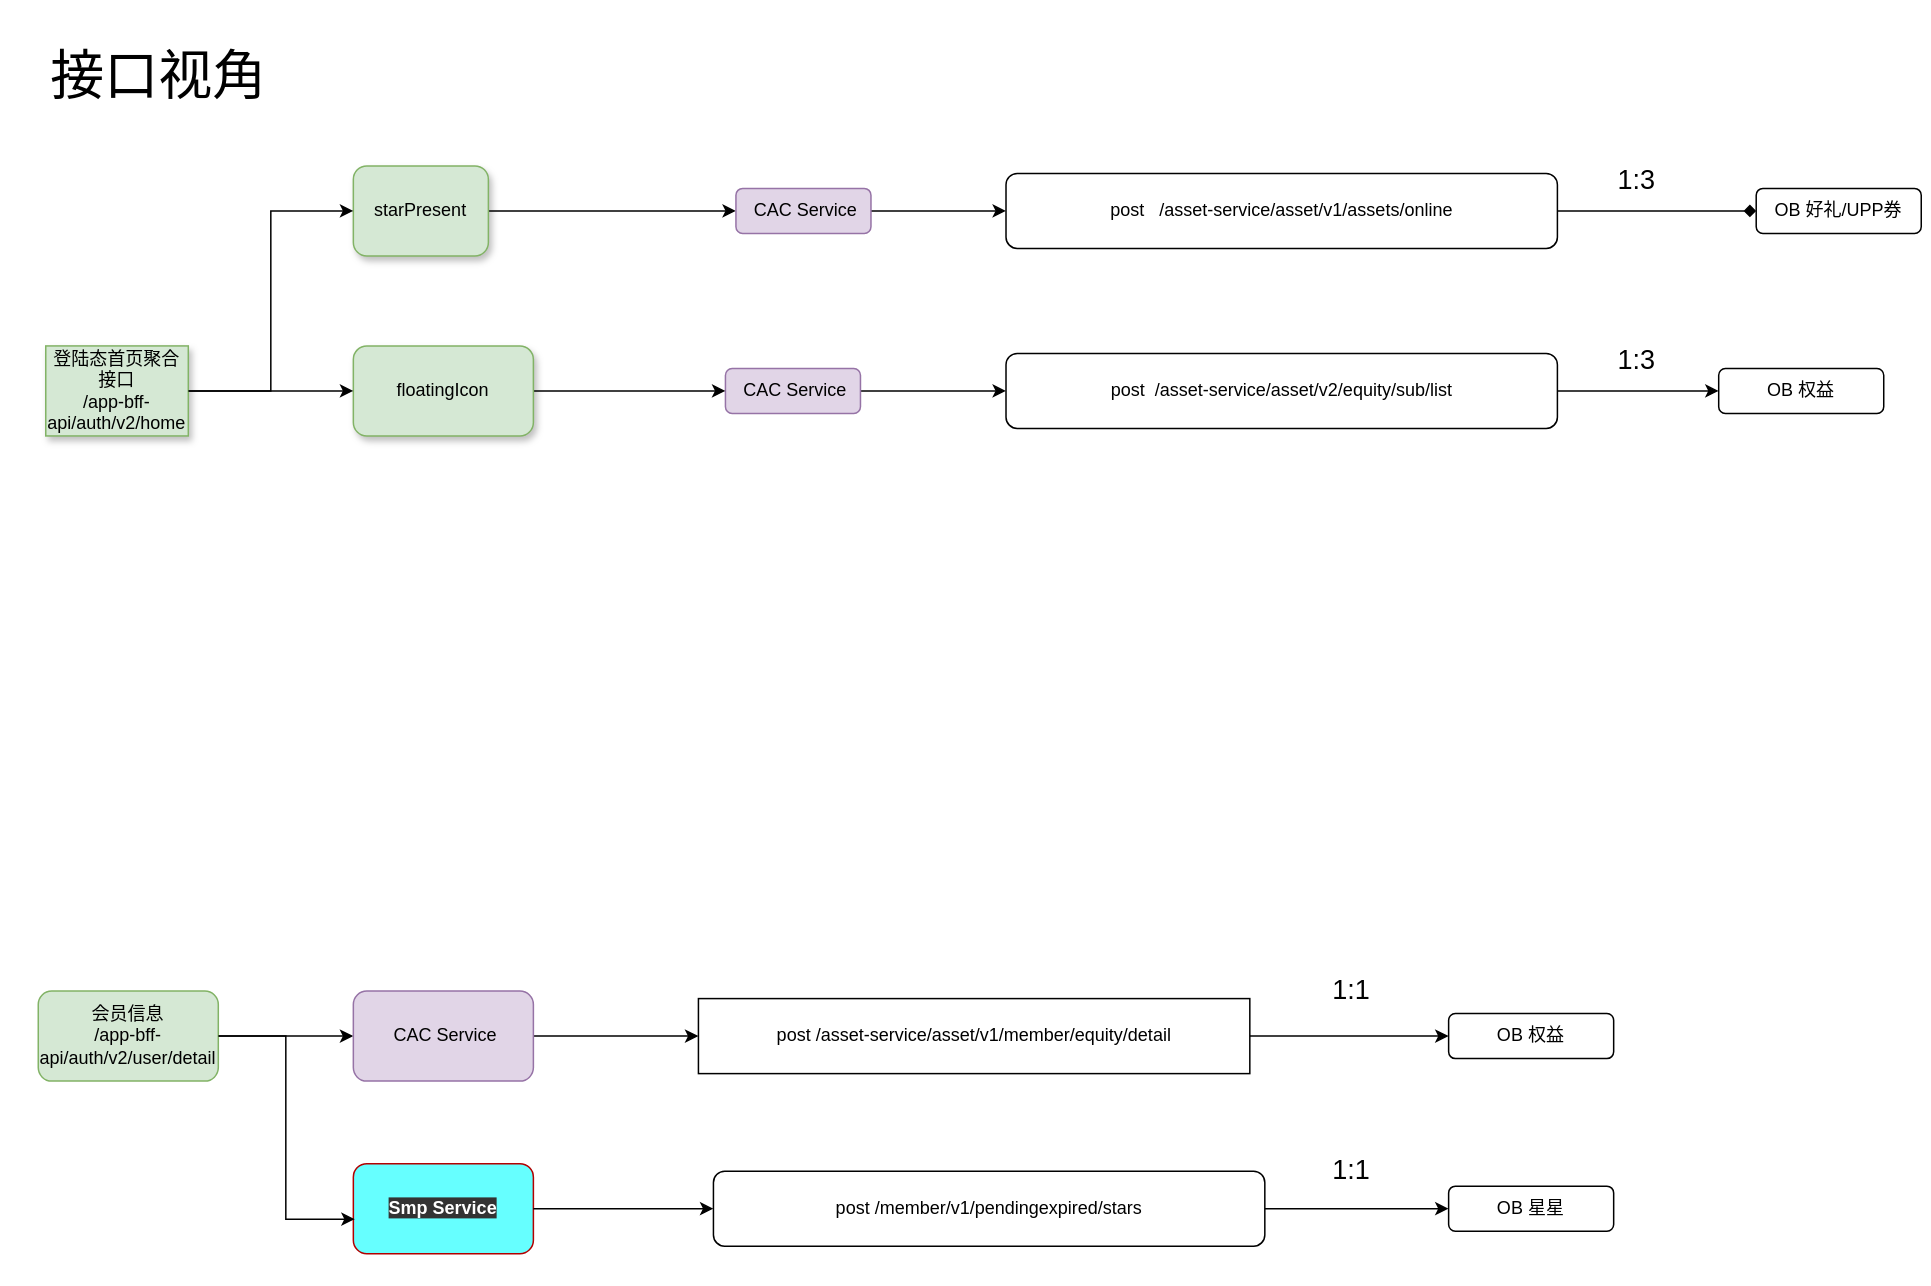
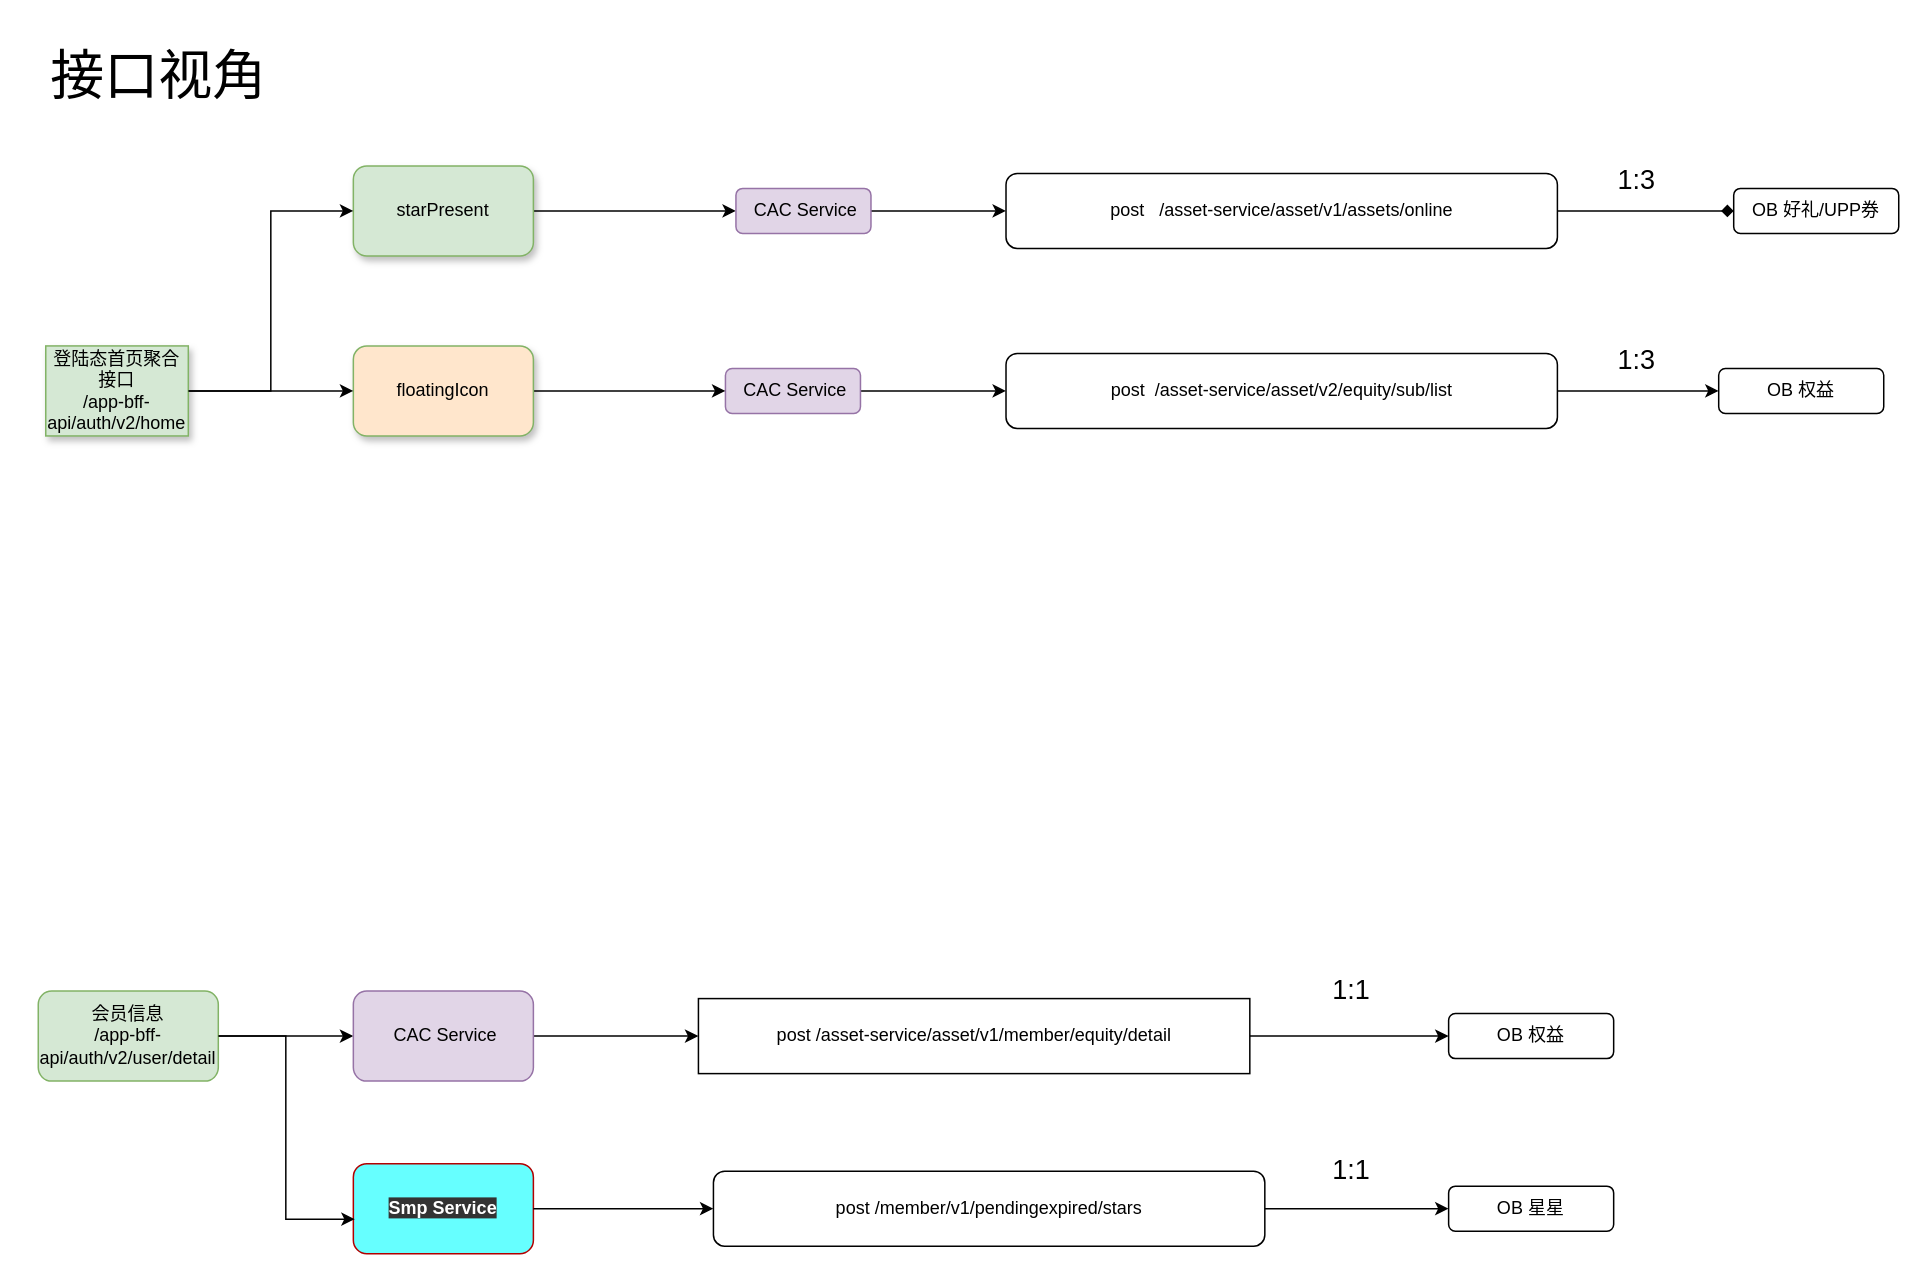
(421, 211) -> (443, 211)
(1838, 211) -> (1816, 211)
(443, 391) -> (443, 391)
